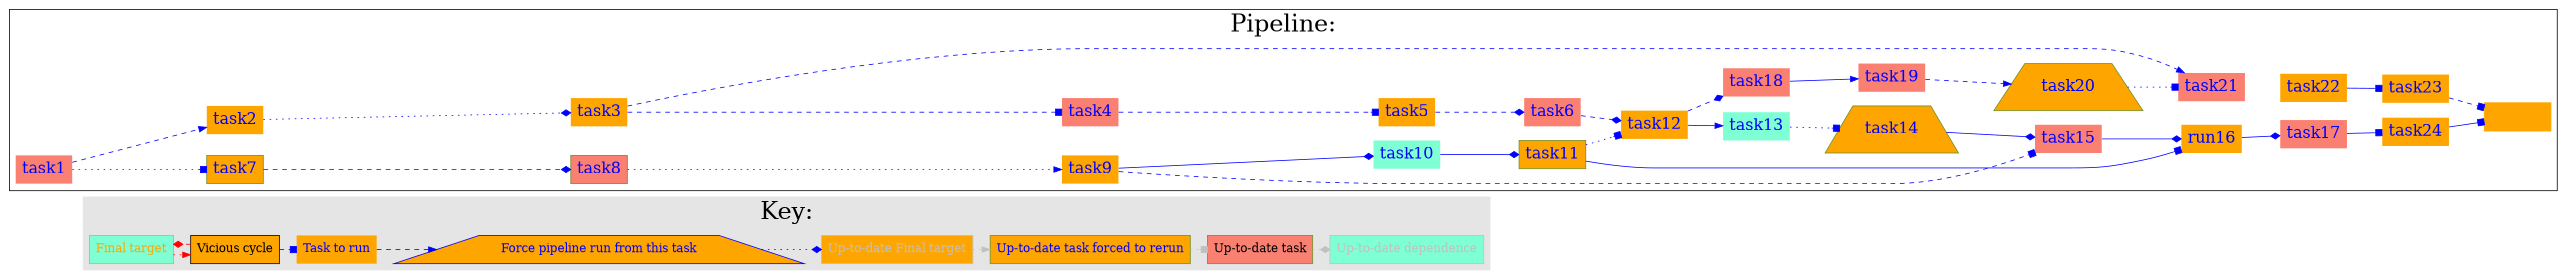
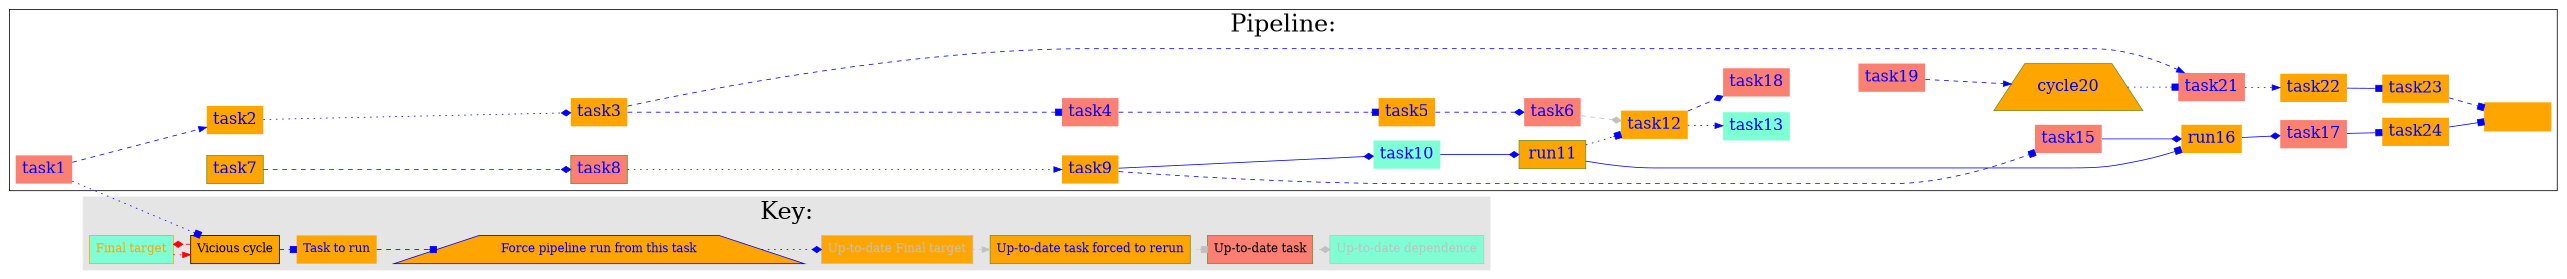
(1820, 80) -> none
(2068, 87) -> (2068, 87)
none -> (2258, 87)
(1596, 118) -> (1596, 118)
(1701, 125) -> (1701, 125)
(1892, 129) -> none
(1552, 155) -> (1552, 155)
(135, 170) -> (133, 207)
(403, 250) -> (403, 250)
